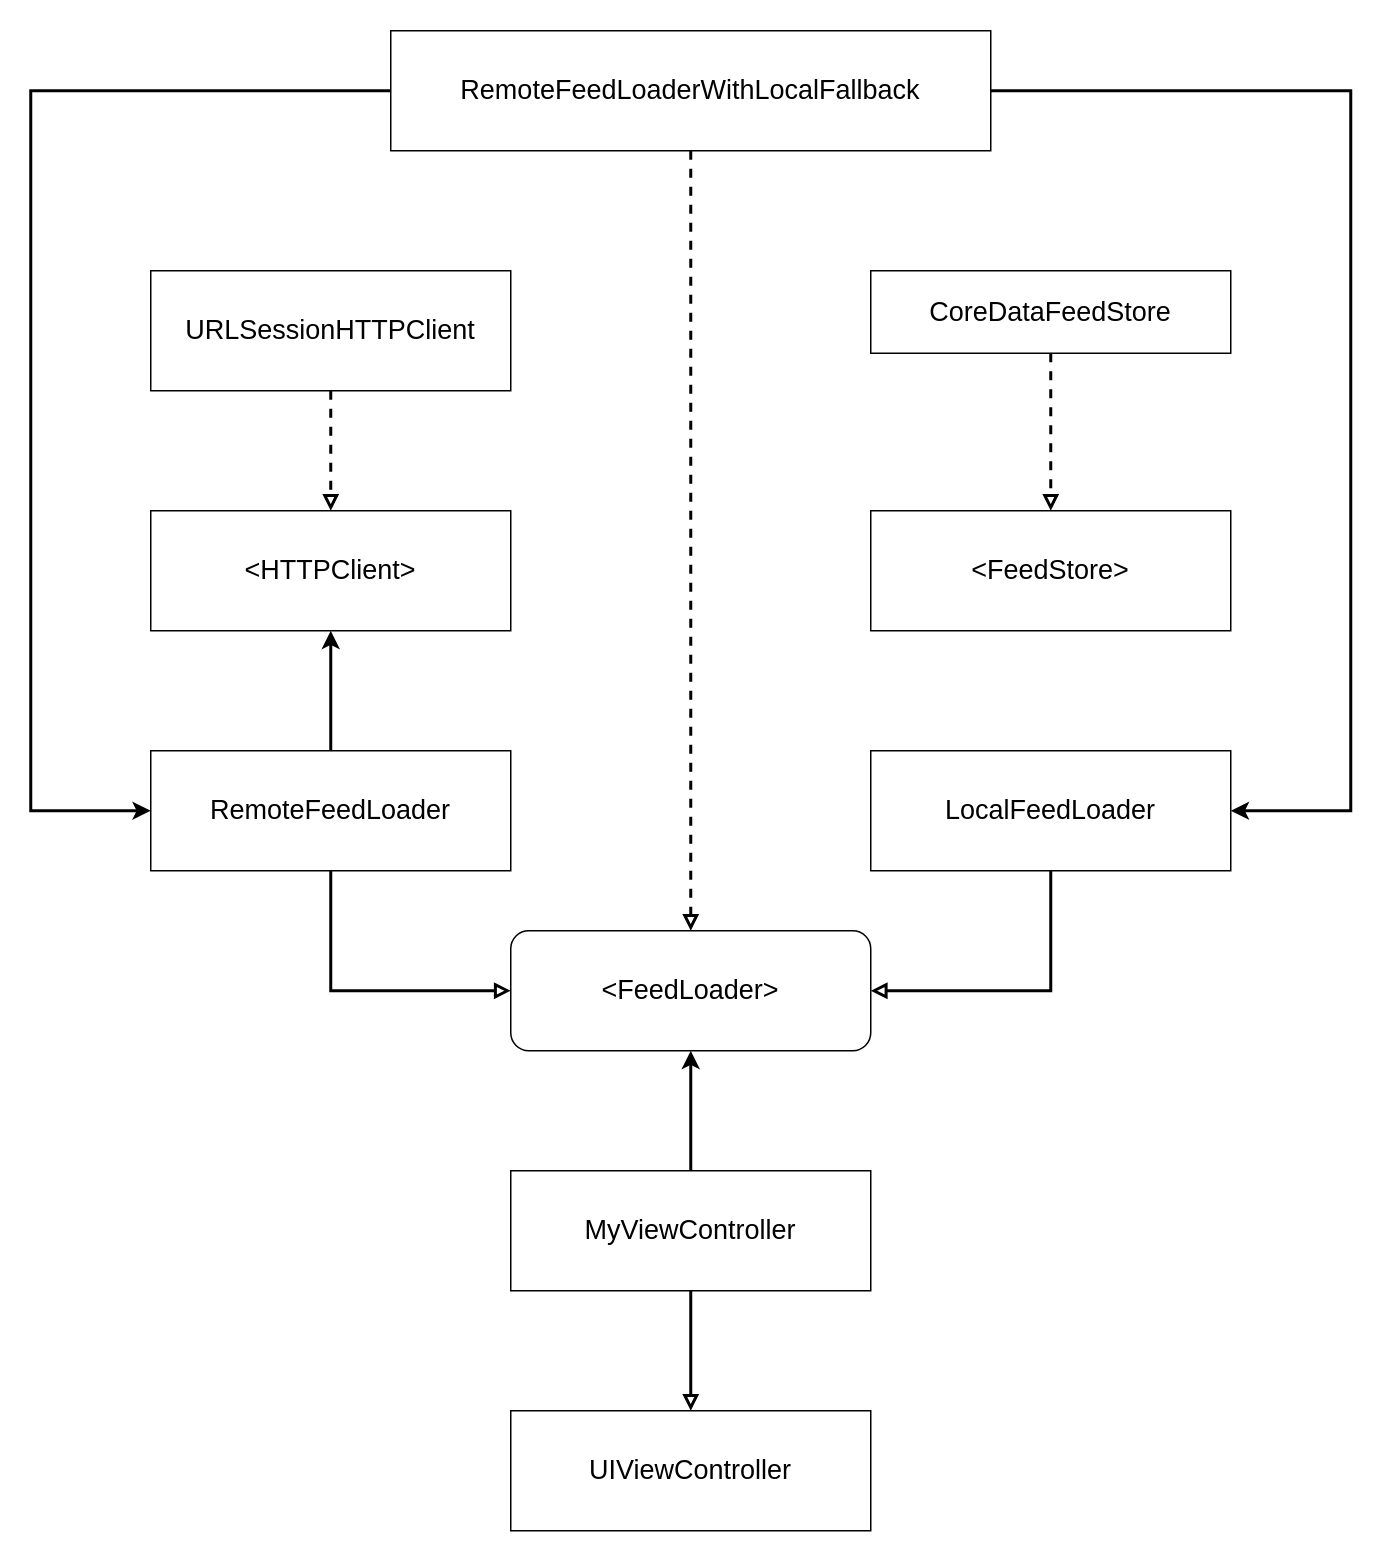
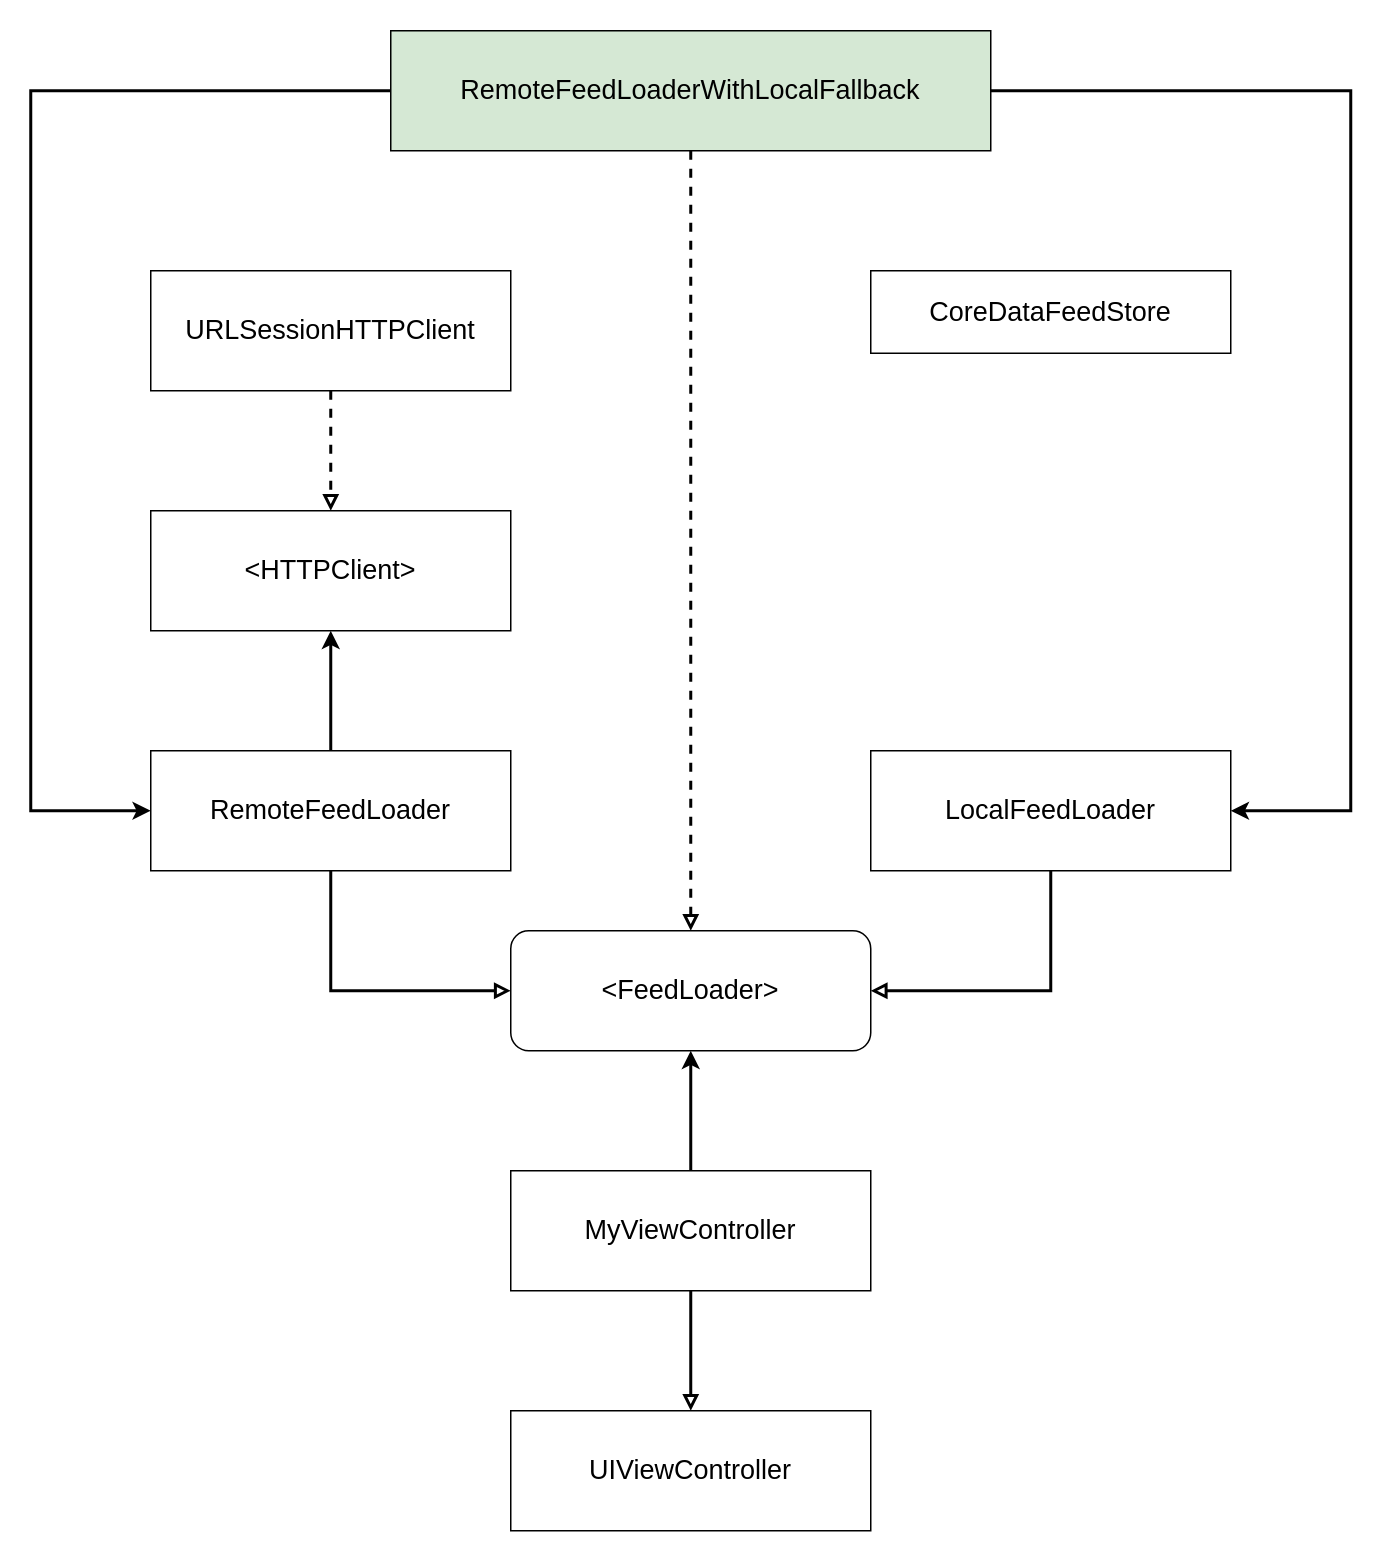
(691, 91) -> (691, 91)
(1051, 424) -> none
(1051, 571) -> none
